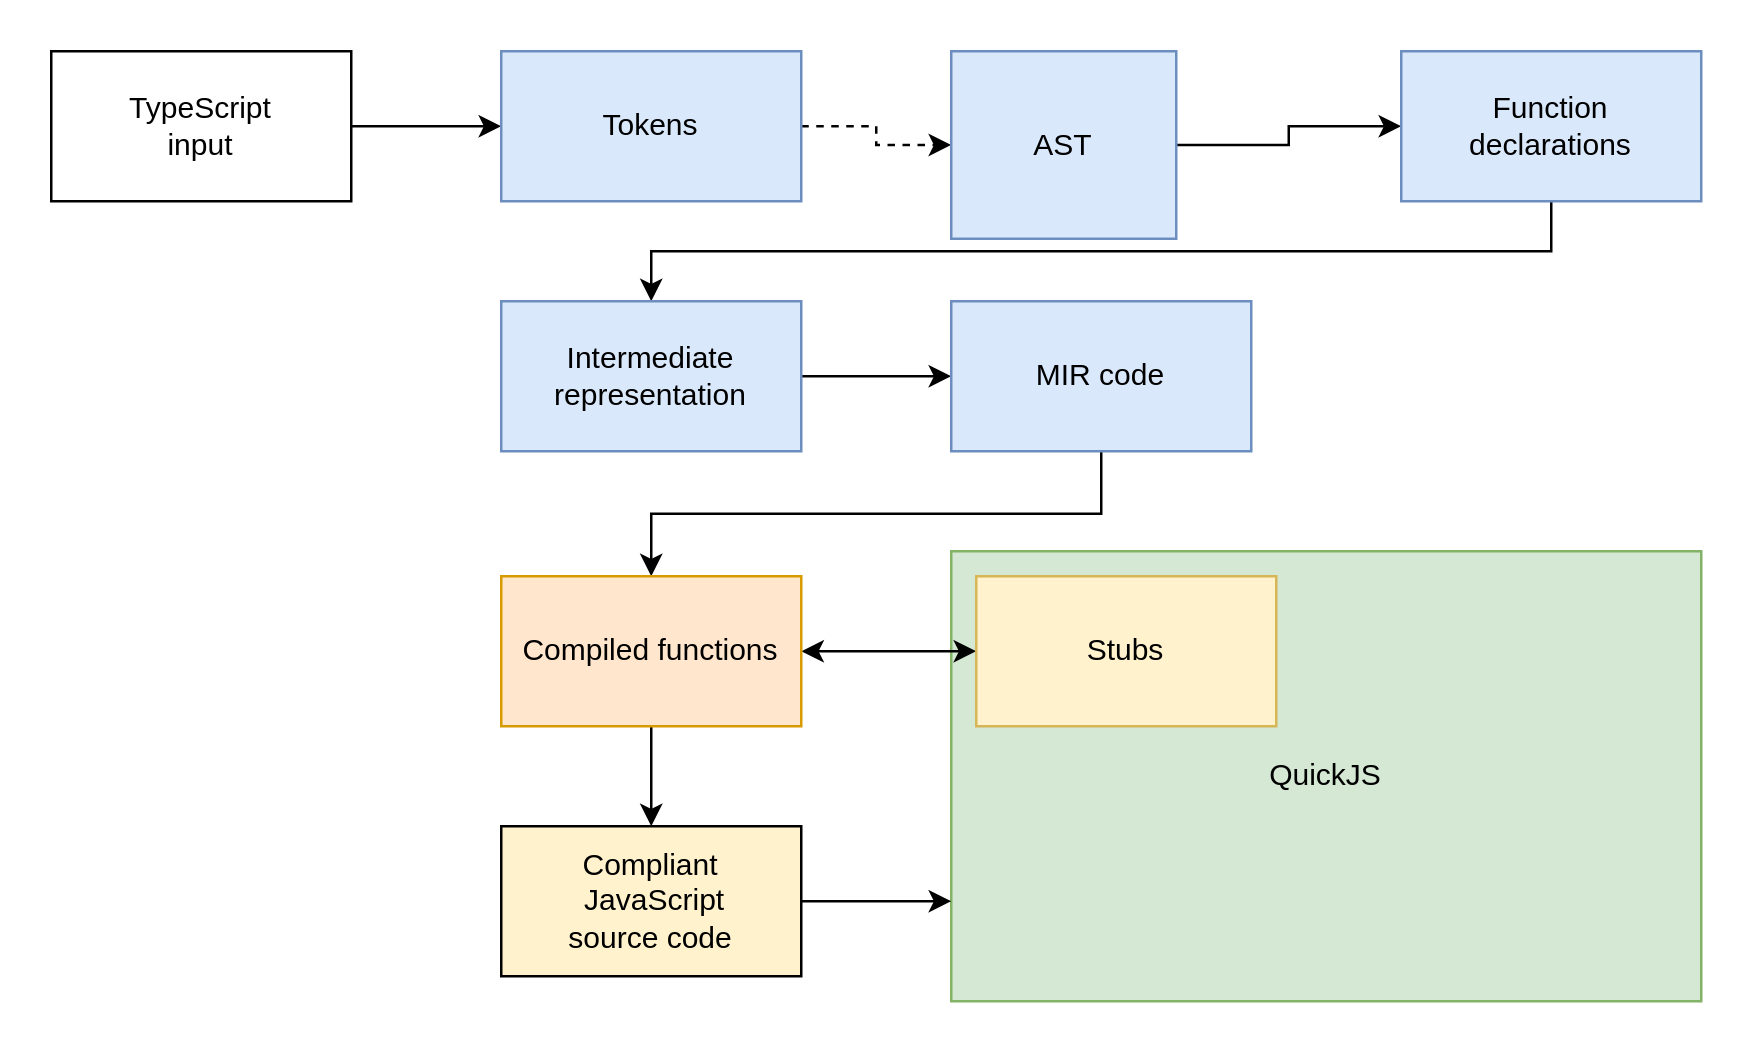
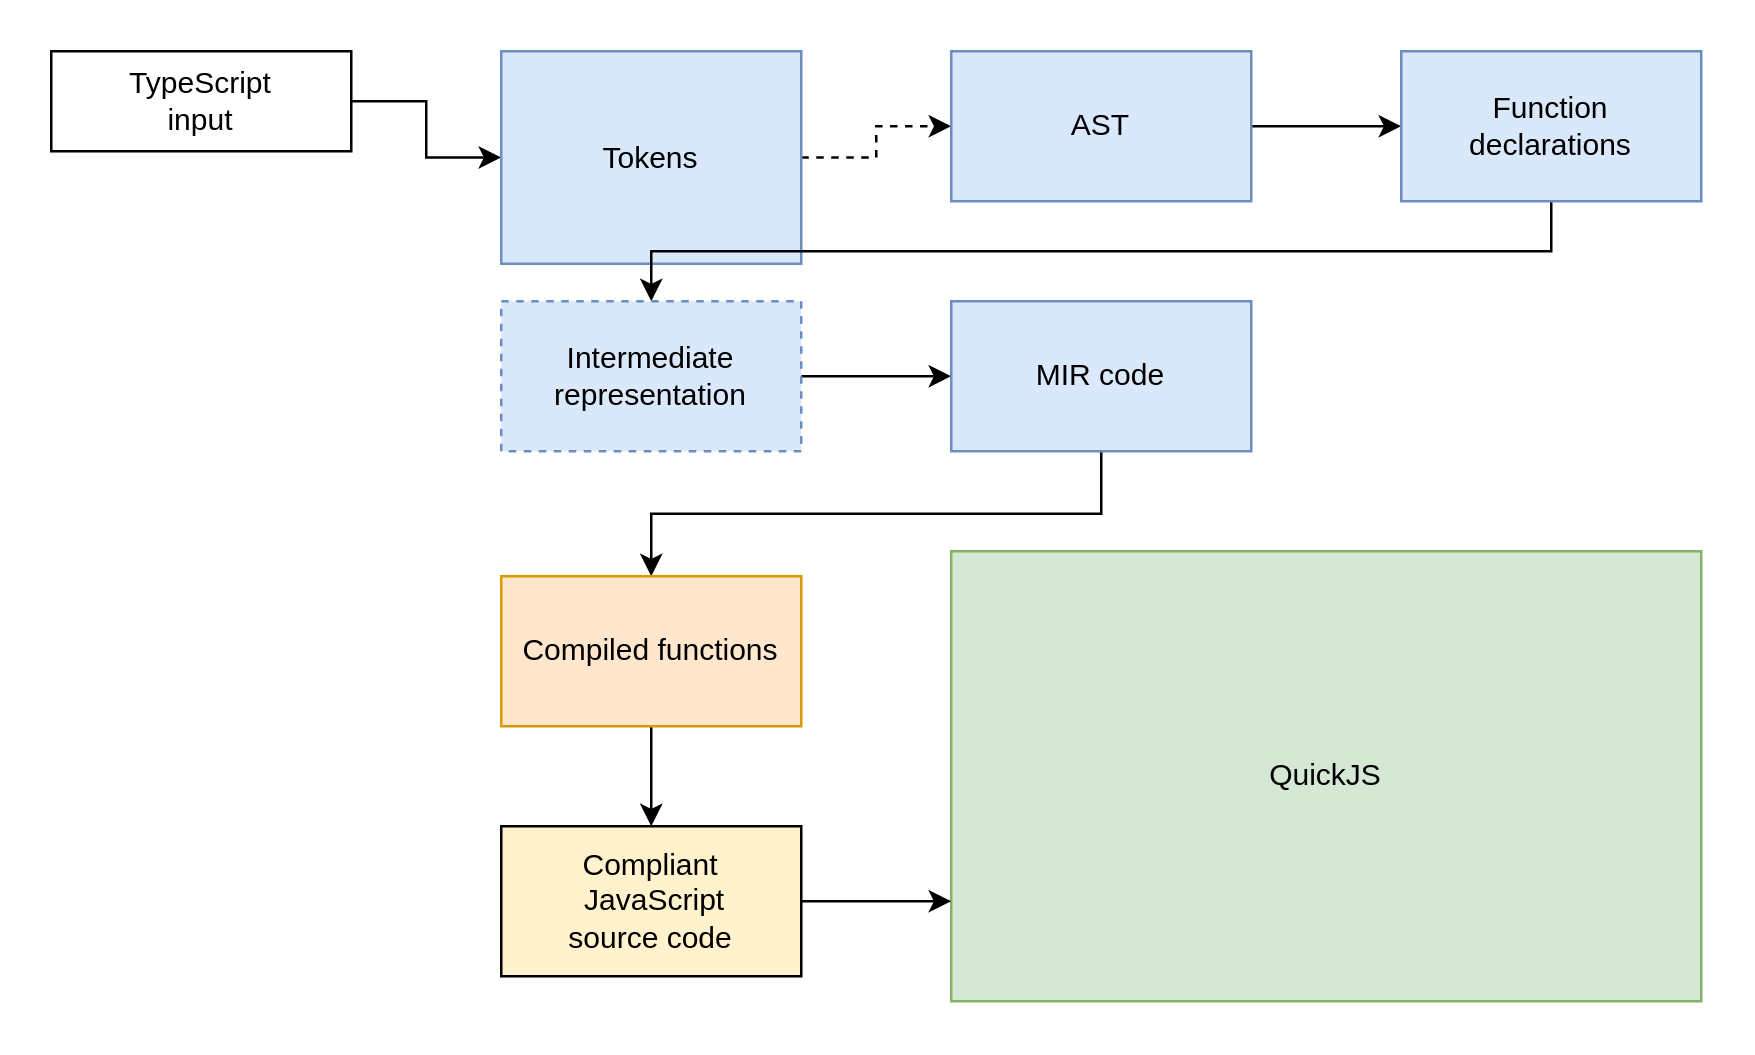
(201, 126) -> (201, 101)
(651, 126) -> (651, 158)
(1064, 145) -> (1101, 126)
(651, 376) -> (651, 376)
(889, 651) -> none
(1126, 651) -> none
